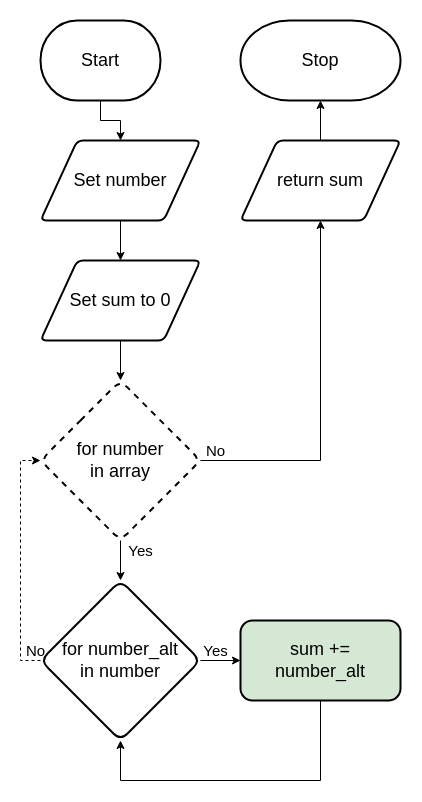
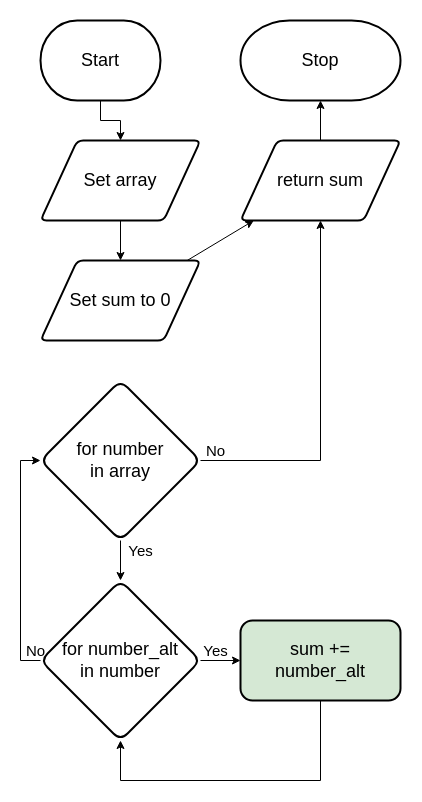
(121, 181) -> (121, 181)
(121, 357) -> (218, 242)
(121, 461) -> (121, 461)
(21, 564) -> (21, 564)
